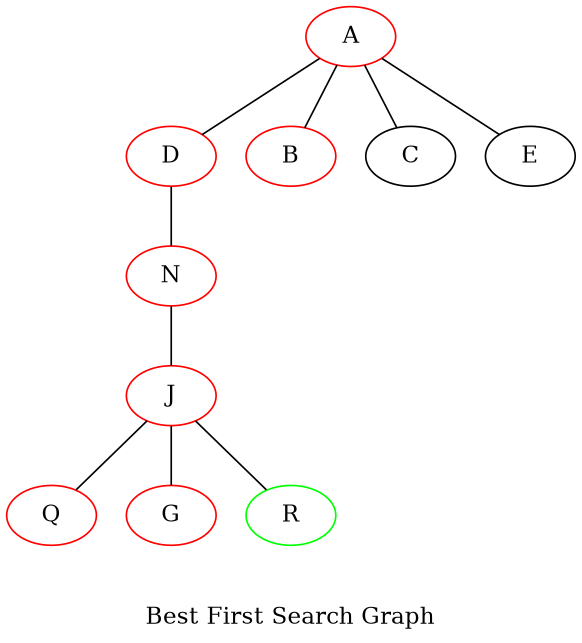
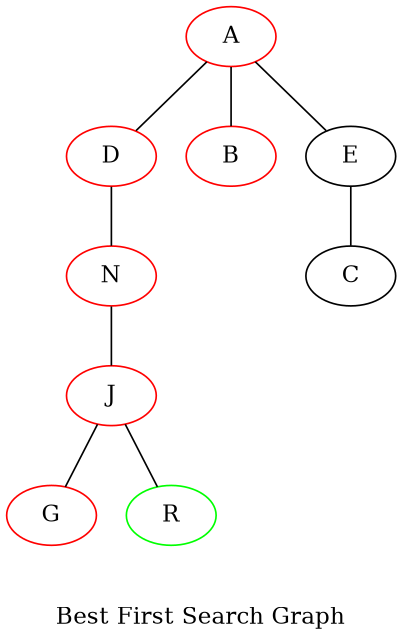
(381, 96) -> (351, 216)
(52, 515) -> none
